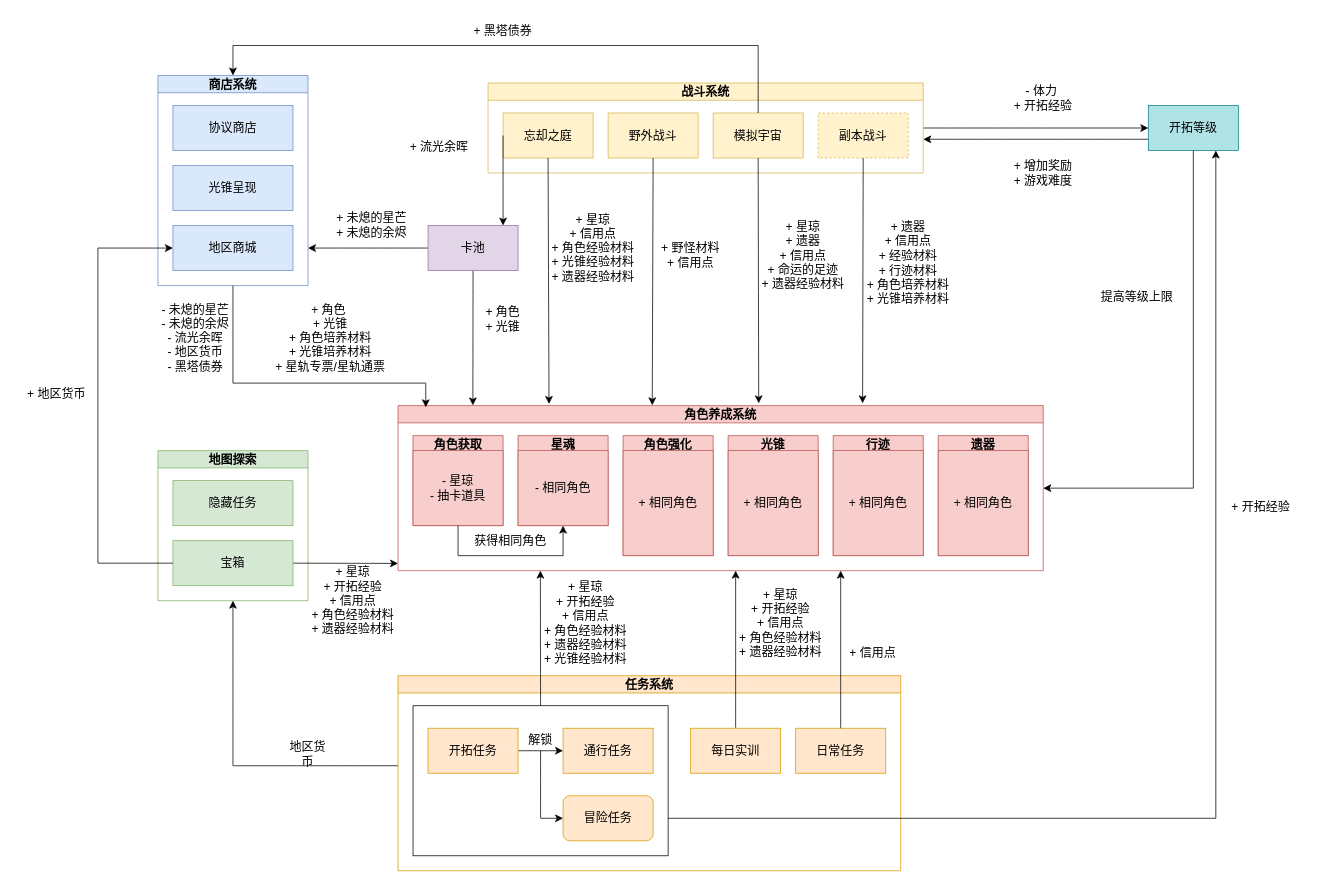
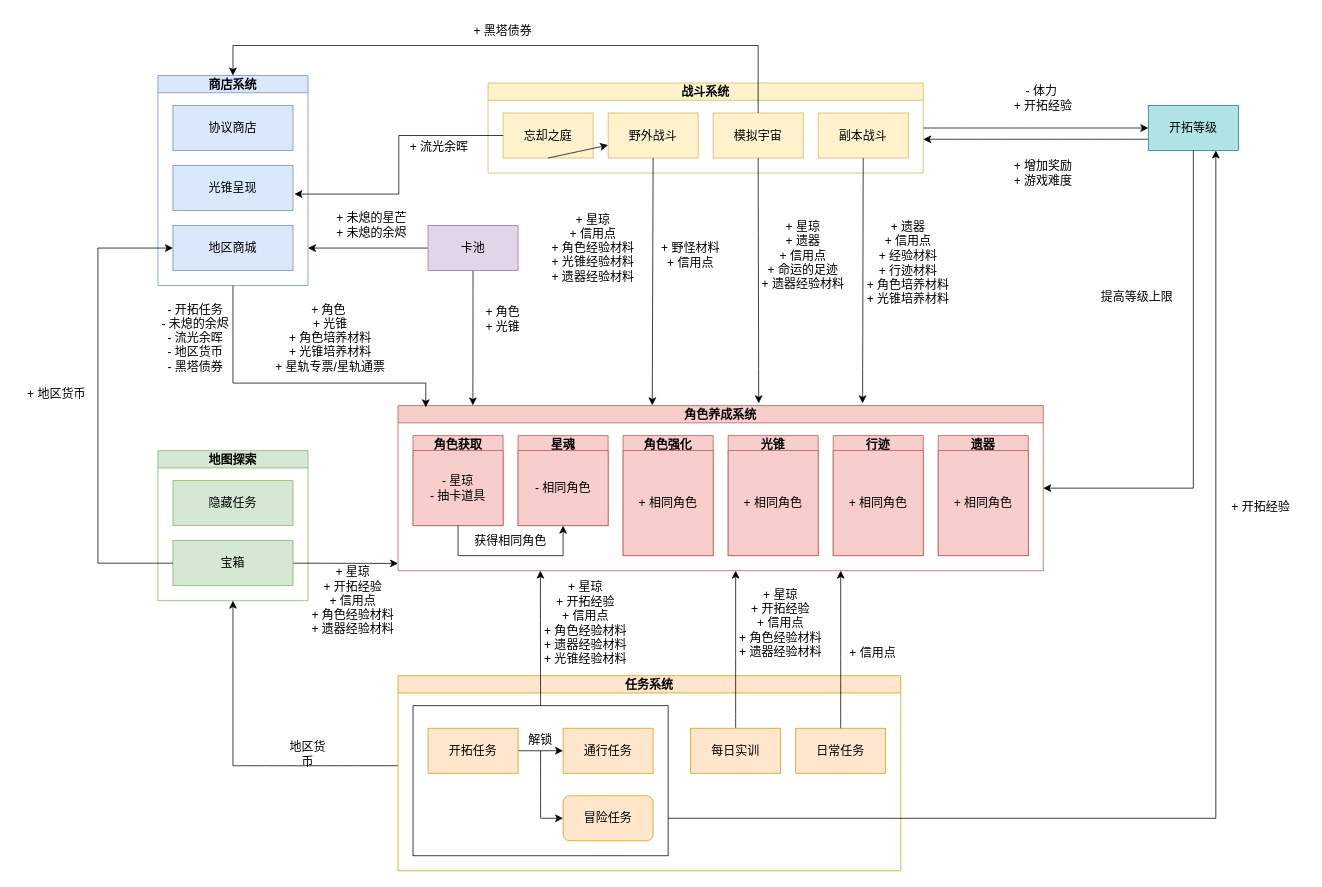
(863, 135) -> (863, 135)
(503, 217) -> (421, 135)
(548, 270) -> (575, 152)
(195, 338) -> (195, 338)
